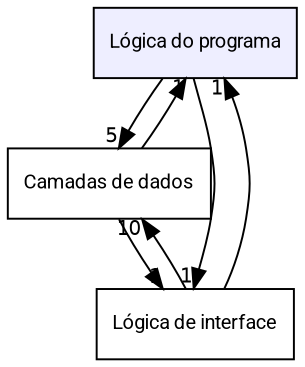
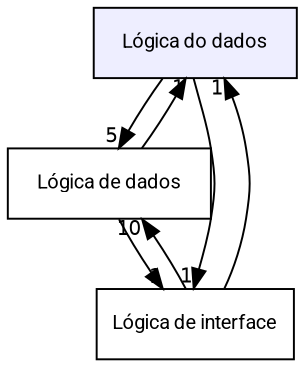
(195, 43) -> (195, 43)
(109, 184) -> (109, 184)
